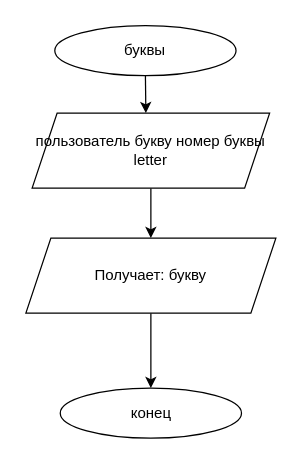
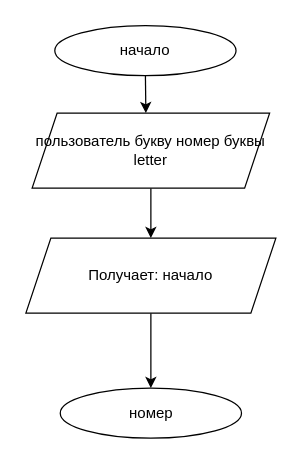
(145, 51) -> (145, 51)
(151, 276) -> (151, 276)
(151, 413) -> (151, 413)
